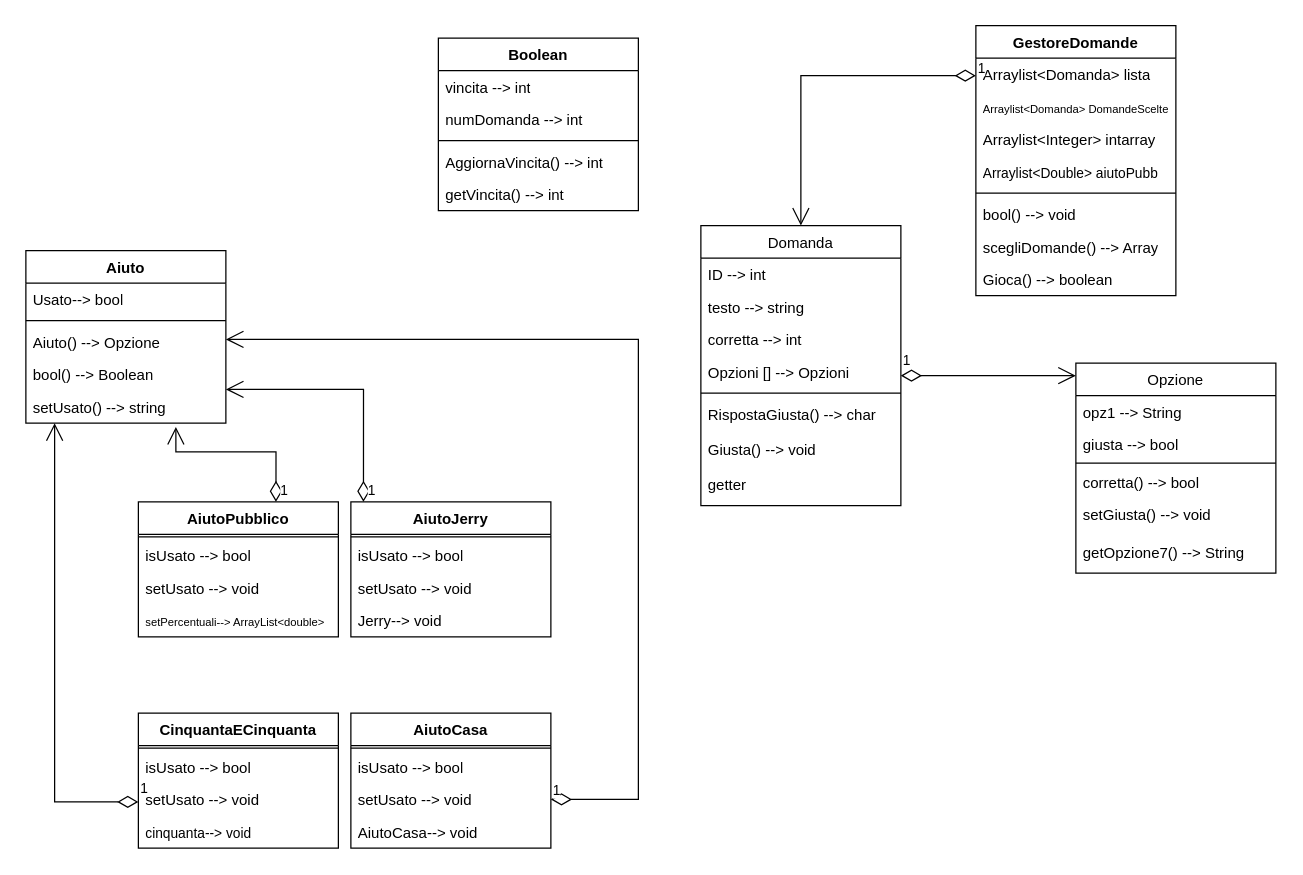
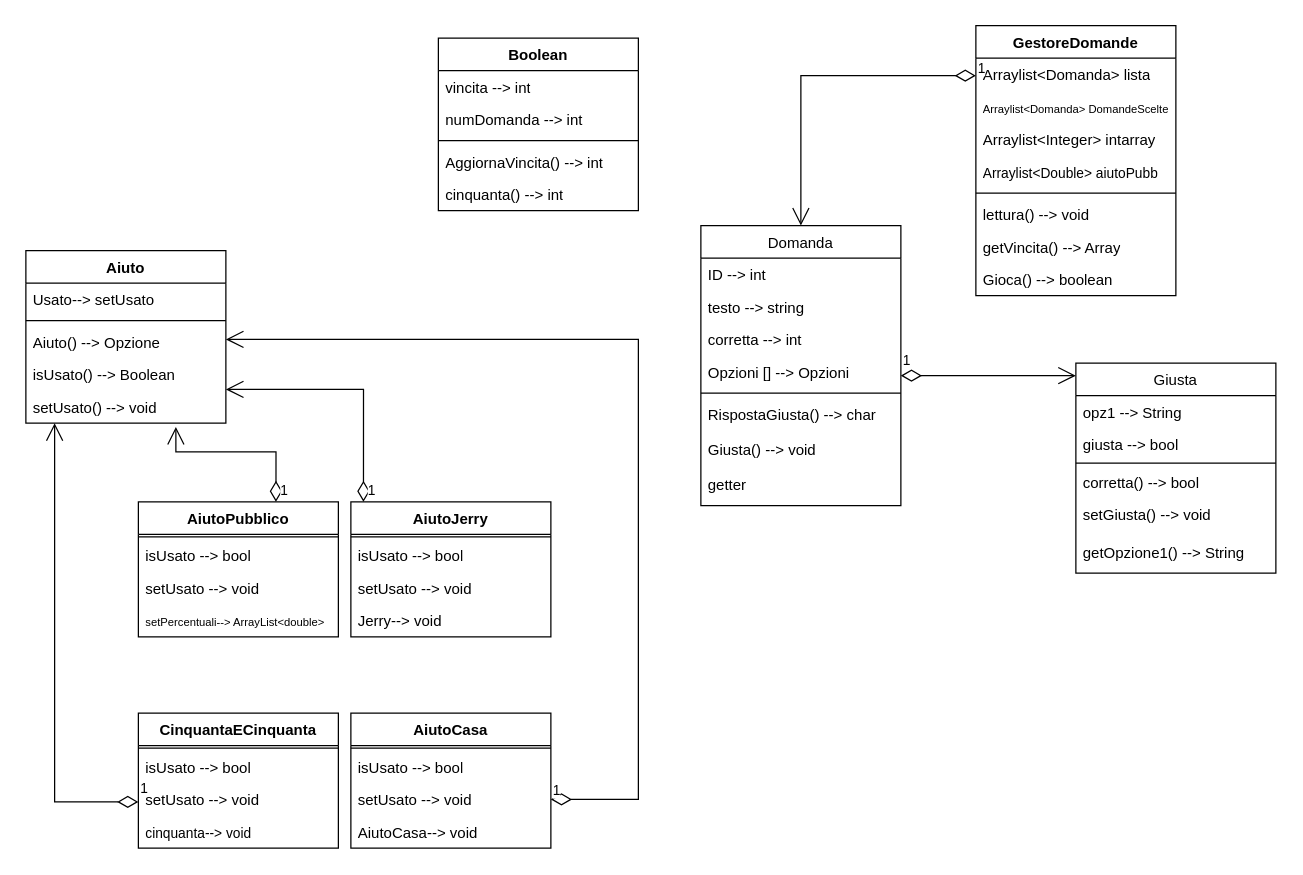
(520, 196) -> (518, 196)
(1038, 216) -> (1051, 216)
(1077, 257) -> (1068, 248)
(84, 301) -> (103, 301)
(101, 376) -> (114, 376)
(1175, 380) -> (1175, 380)
(115, 408) -> (107, 408)
(1176, 553) -> (1176, 553)
